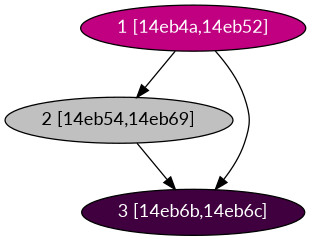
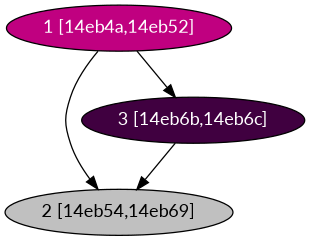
(152, 161) -> (160, 161)
